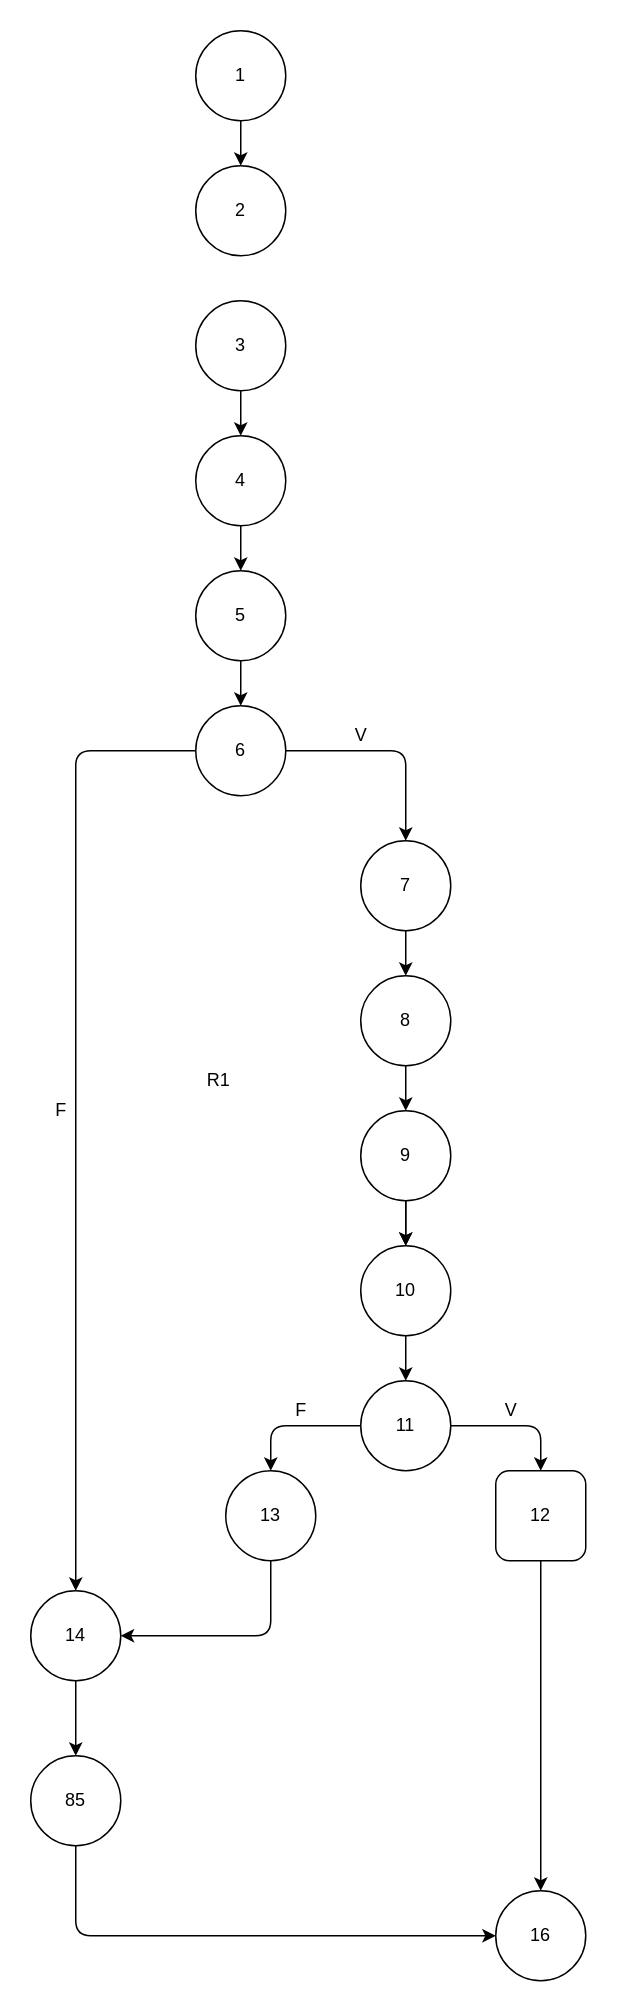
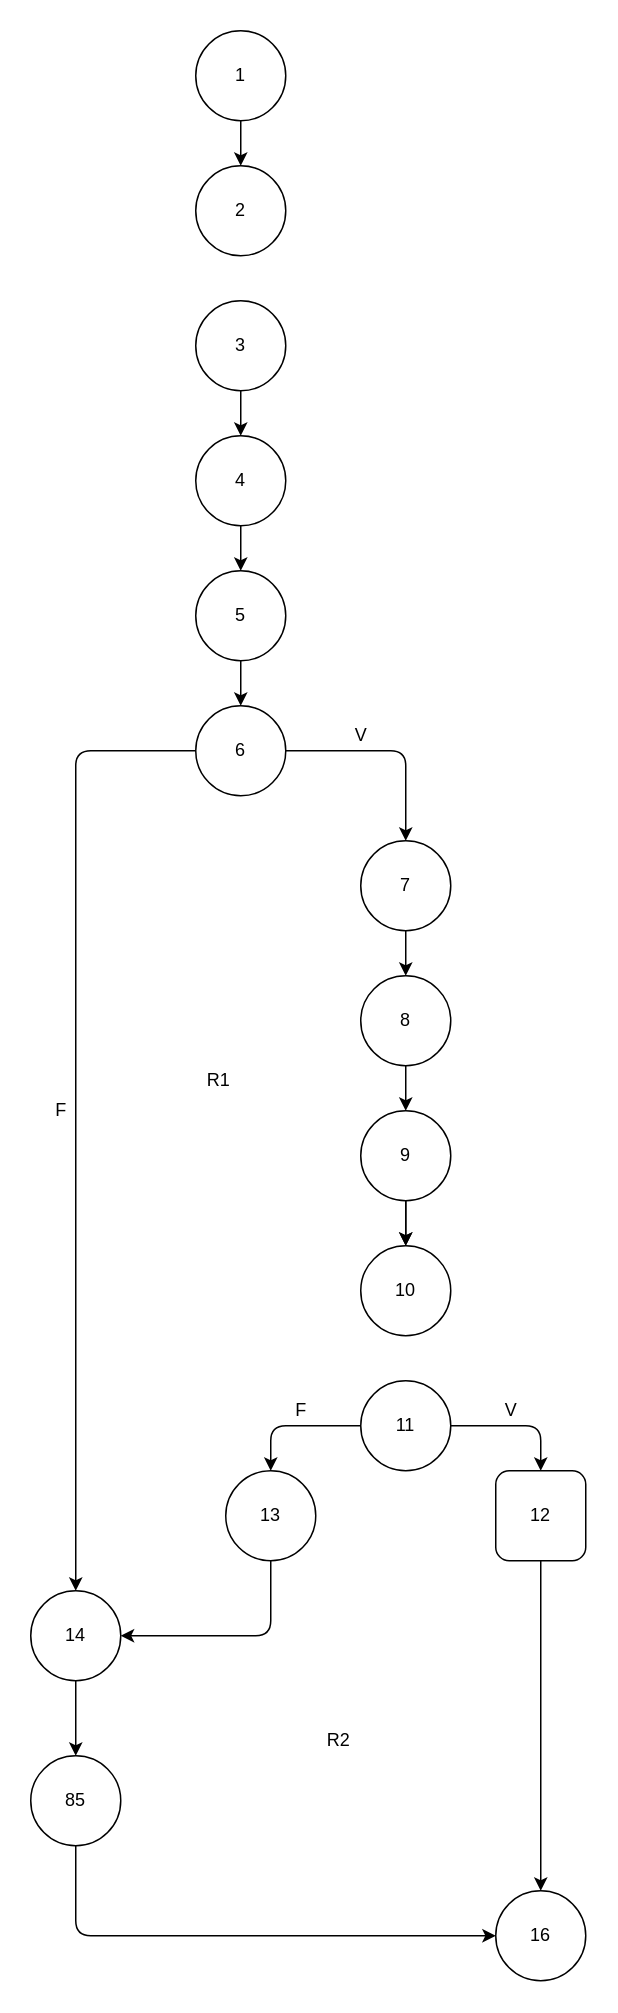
(406, 1353) -> none
none -> (338, 1741)
